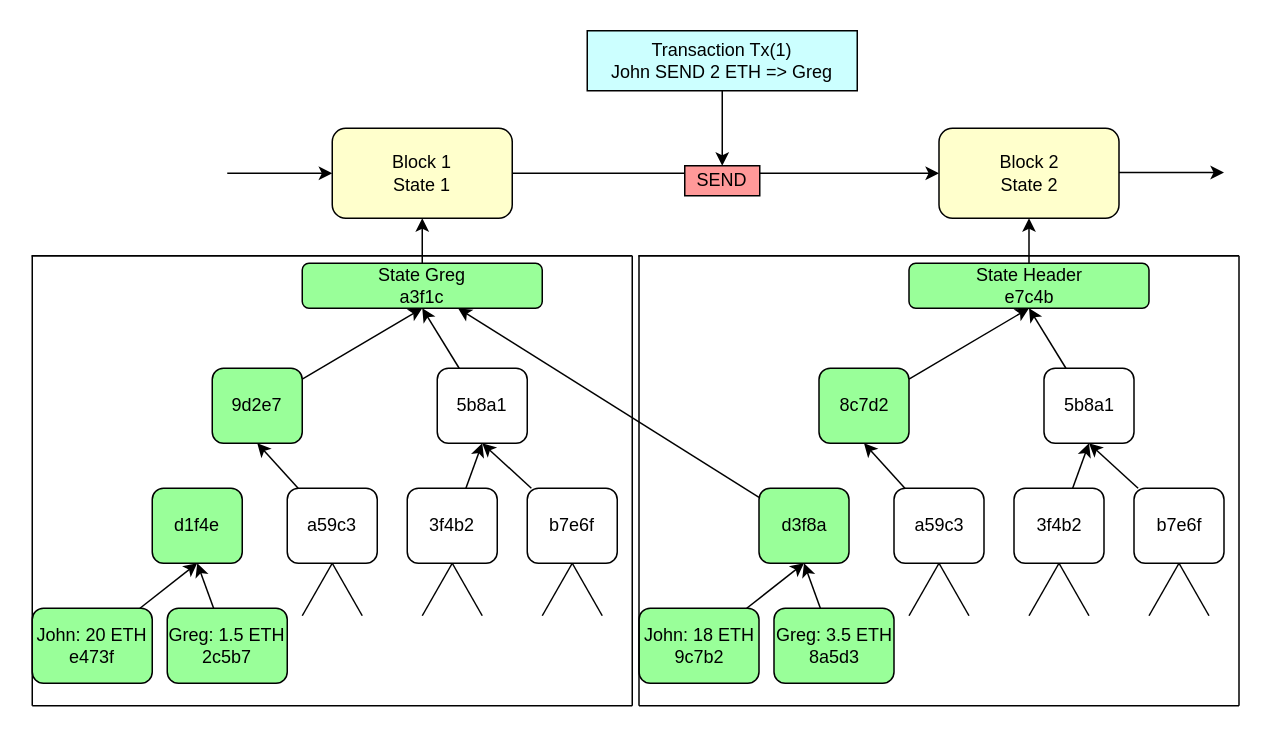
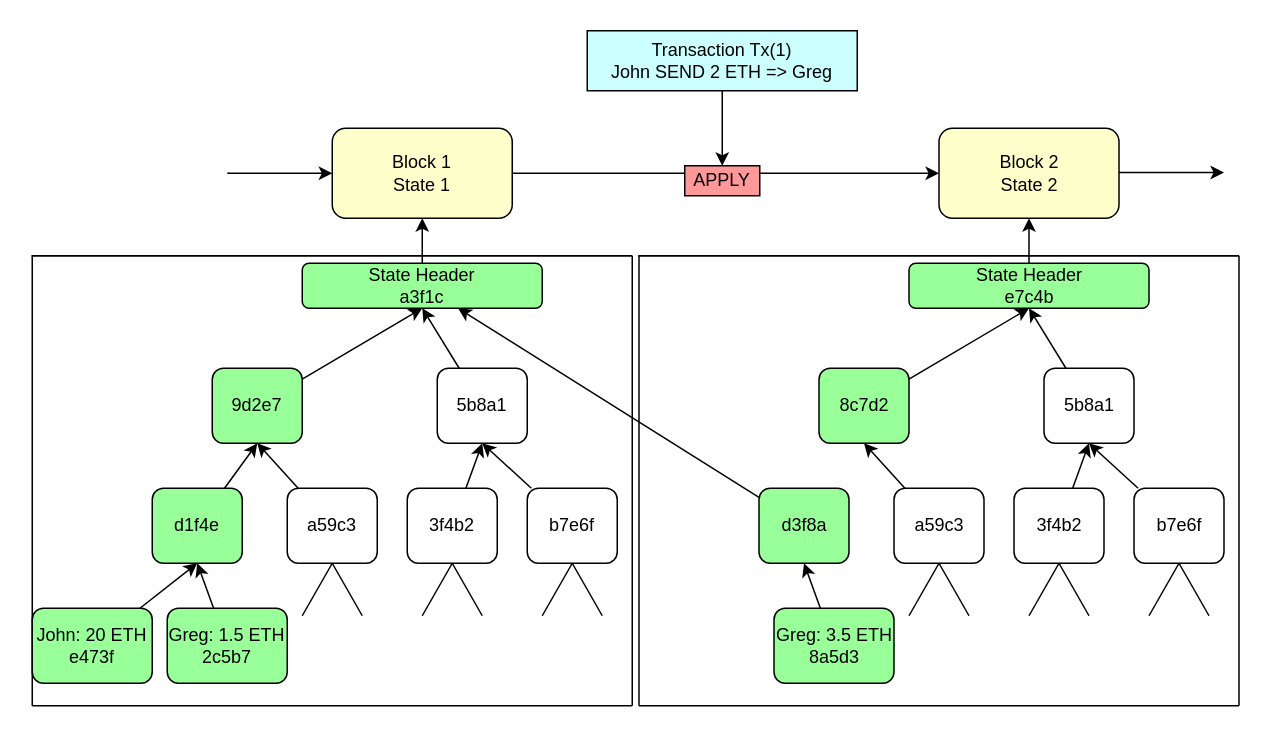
(722, 181) -> (722, 181)
(422, 286) -> (422, 286)
none -> (238, 470)
(771, 589) -> none
(699, 646) -> none
